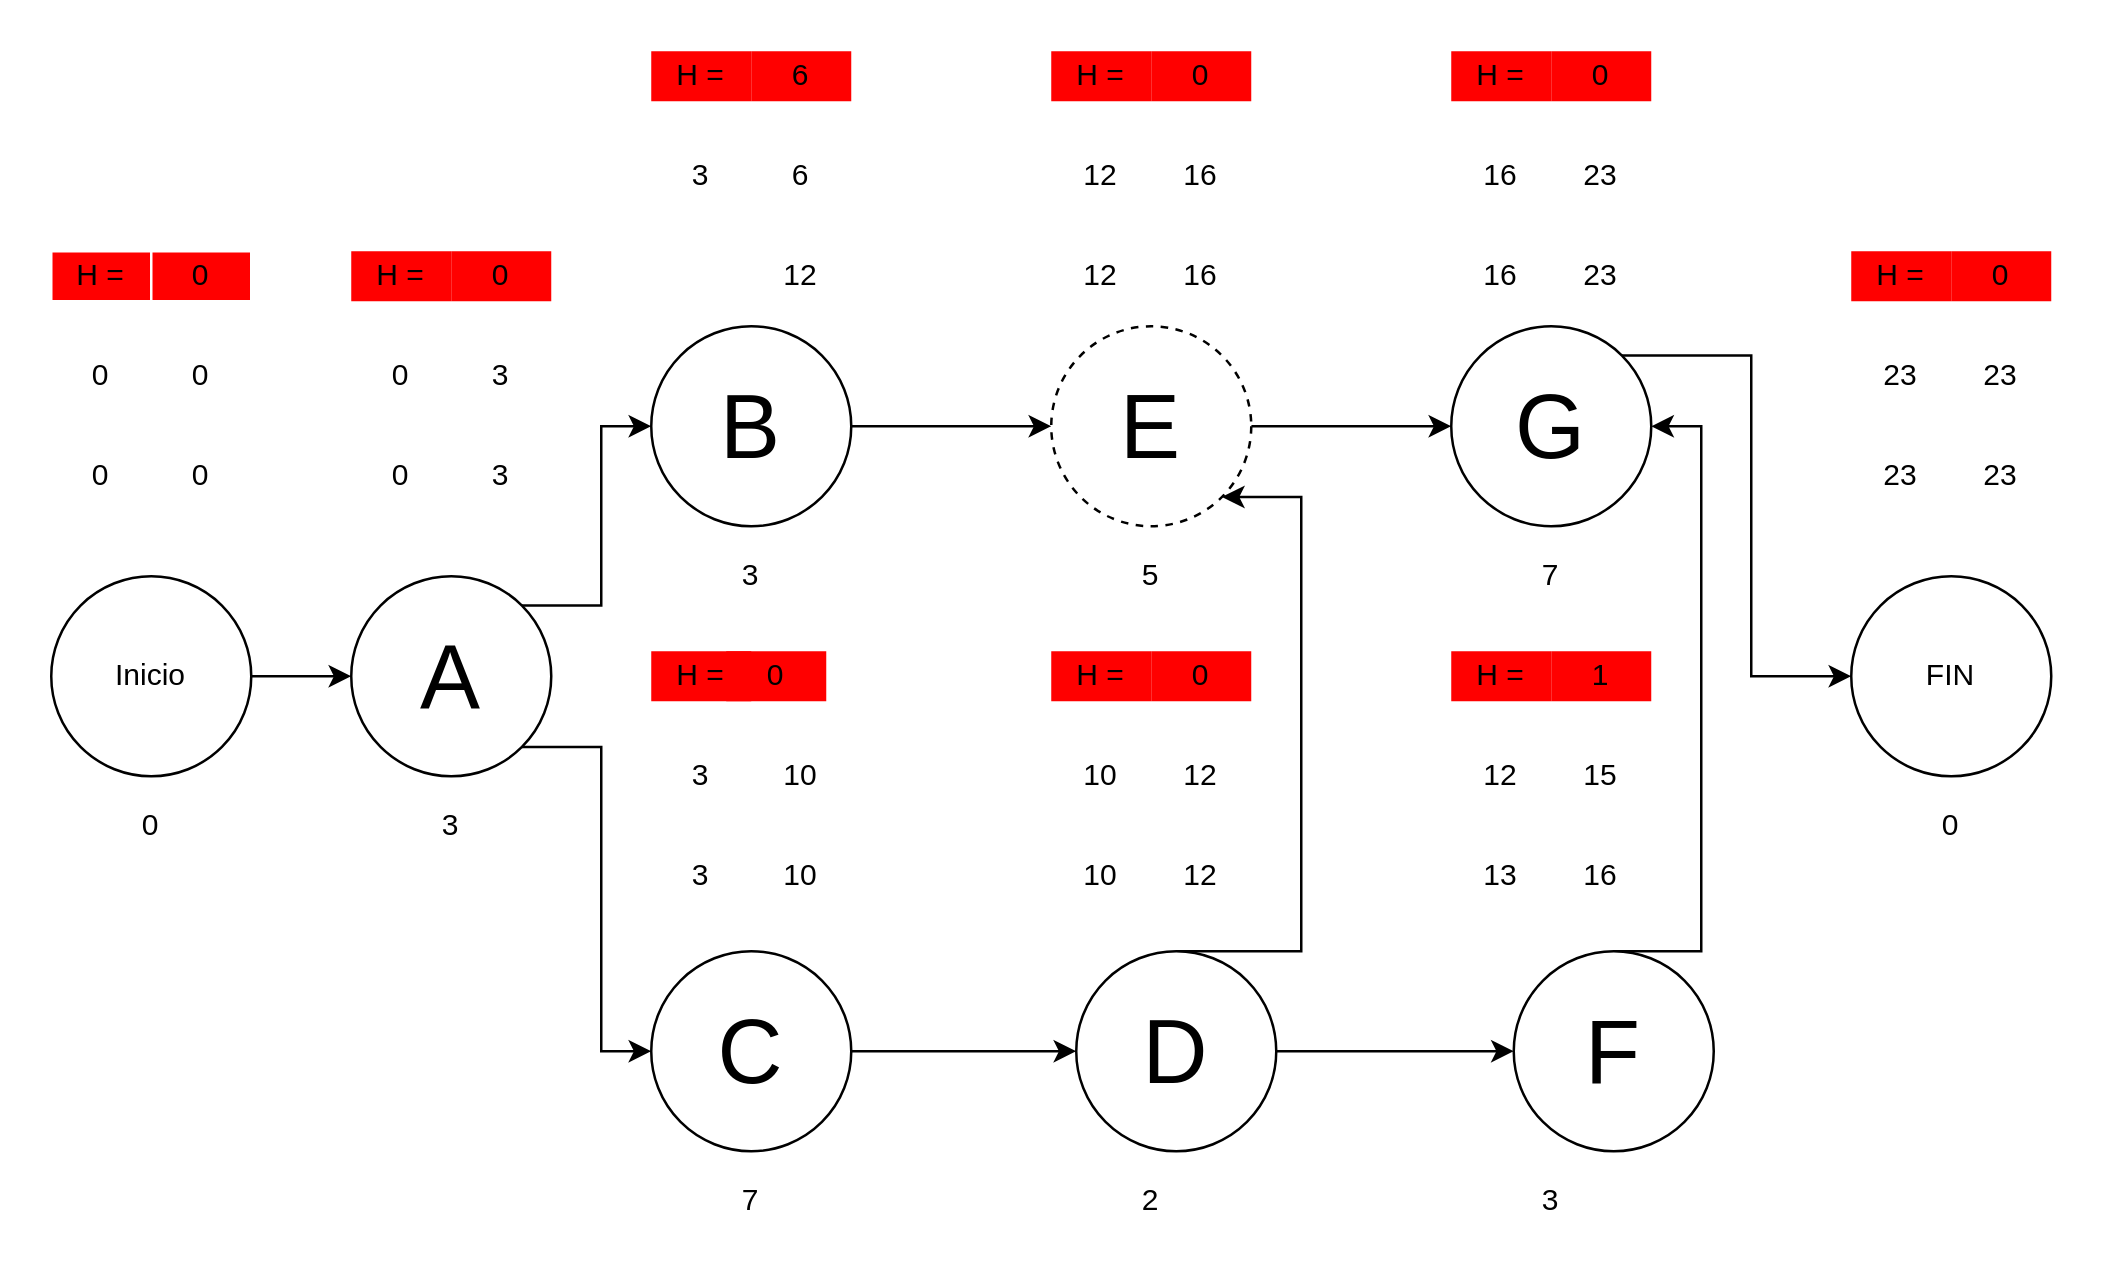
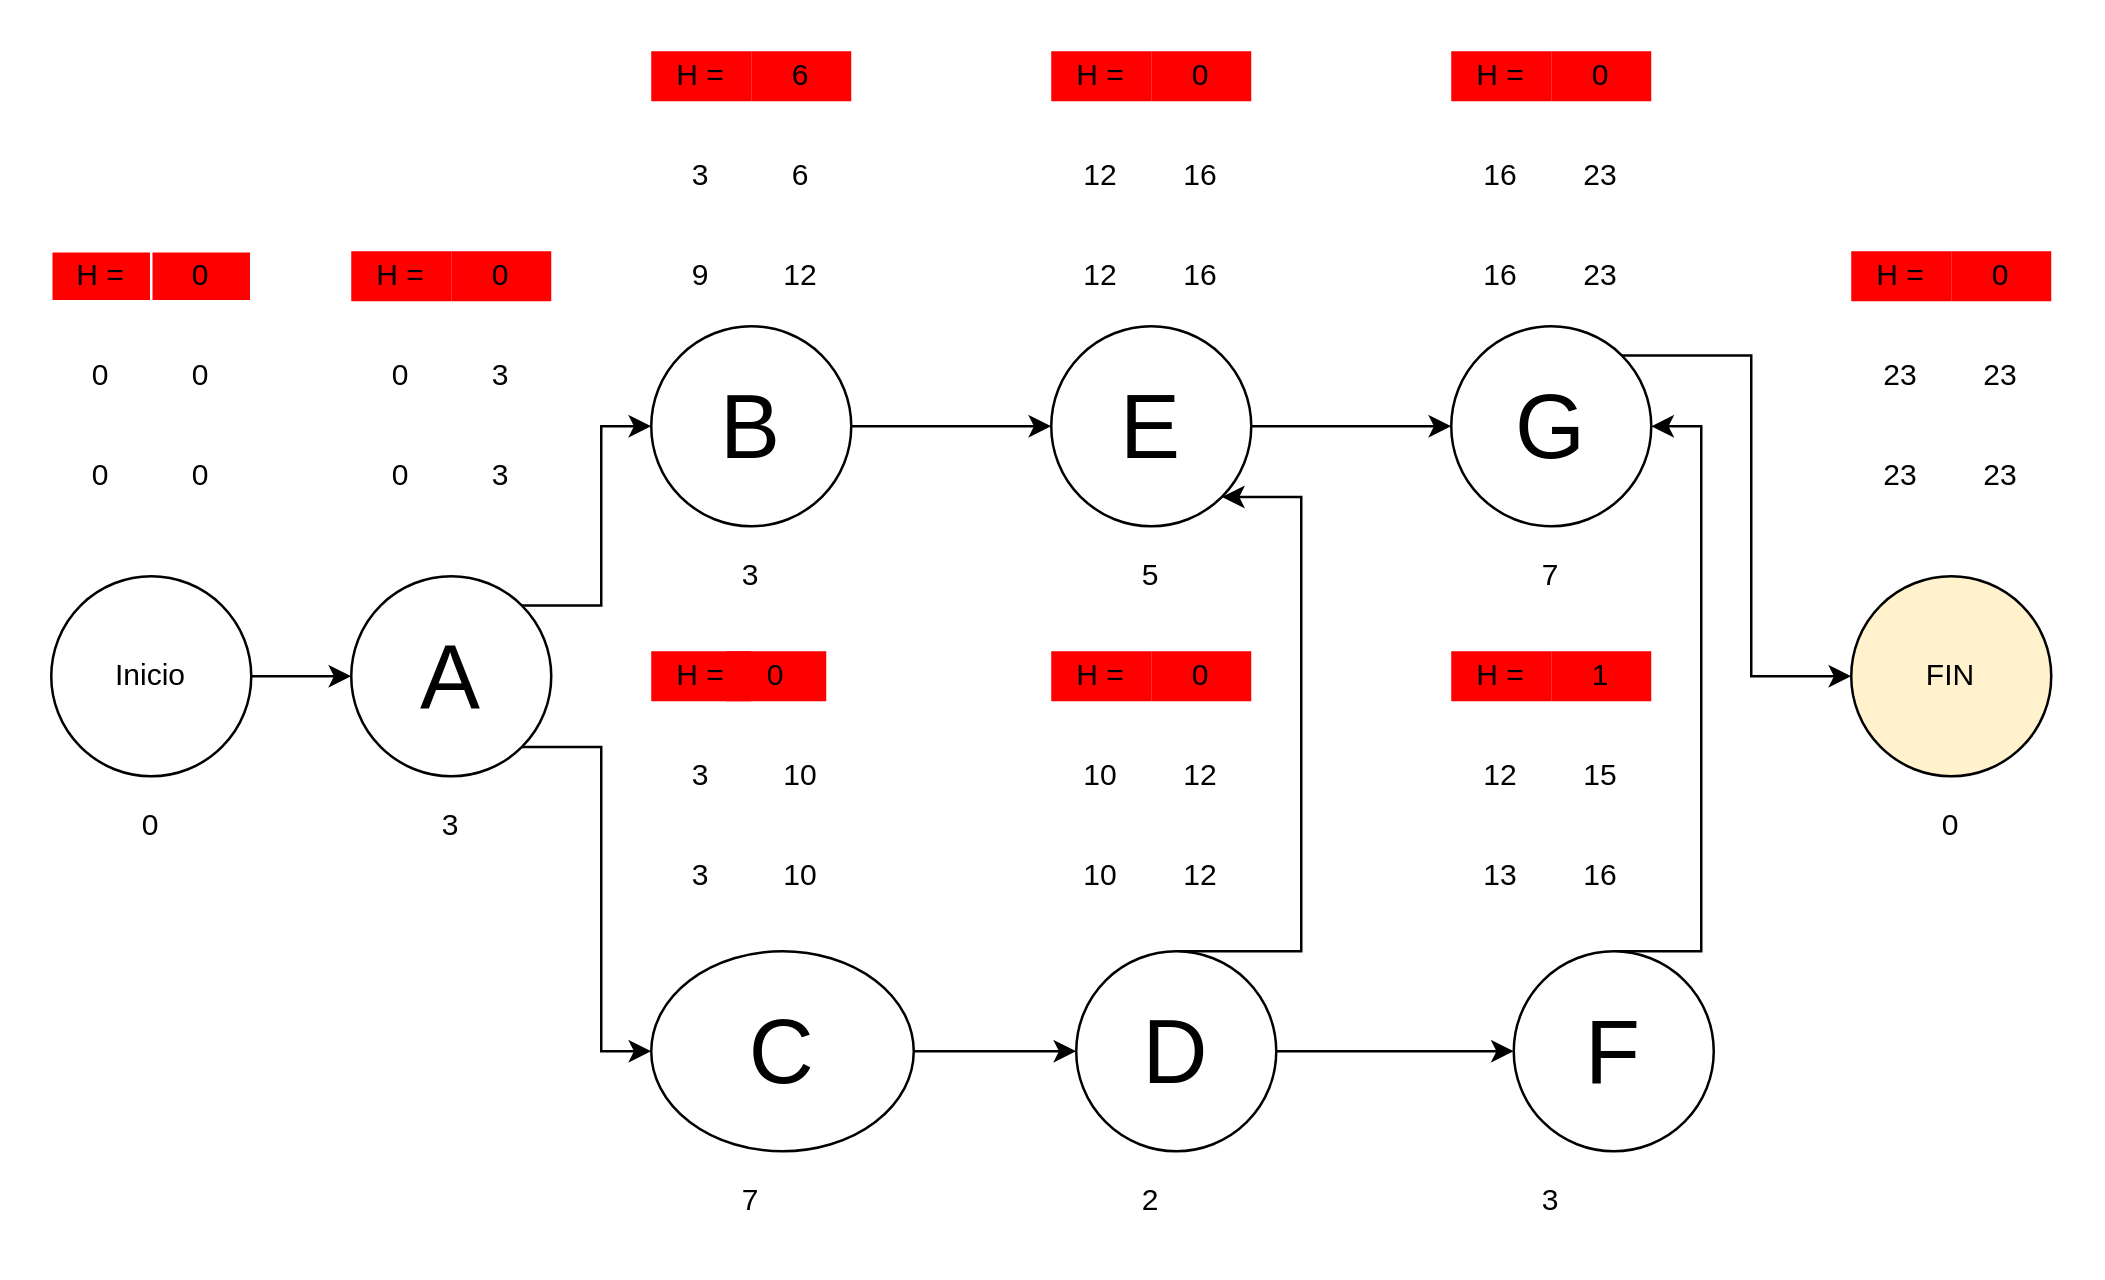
none -> (701, 276)
(1151, 426) -> (1151, 426)
(1951, 676) -> (1951, 676)
(751, 1051) -> (783, 1051)
